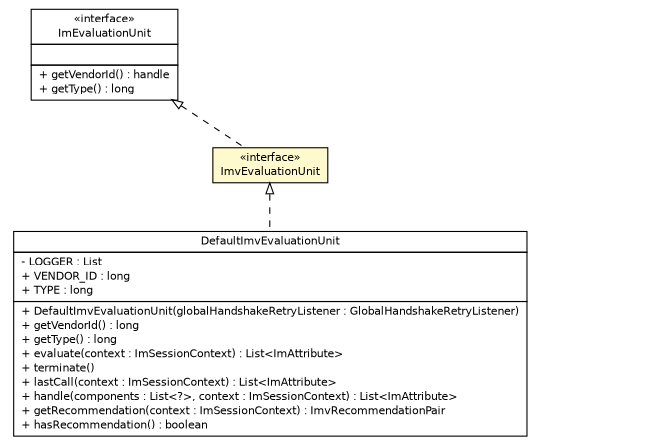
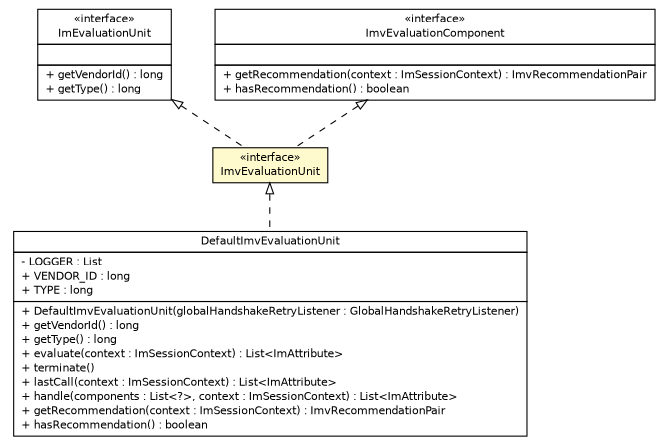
none -> (435, 54)
(105, 75) -> (105, 75)
